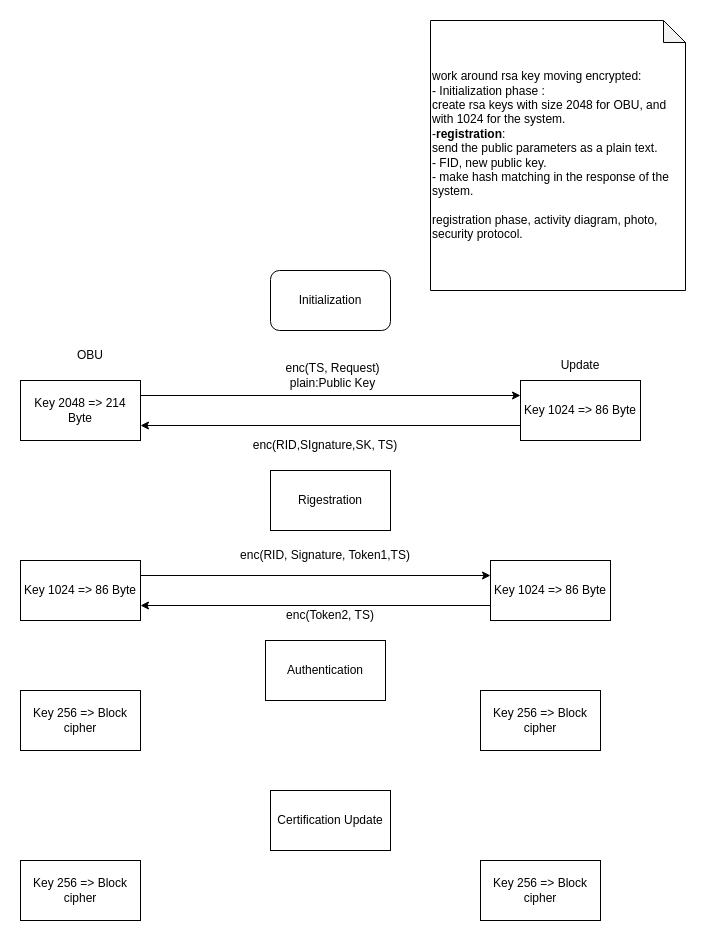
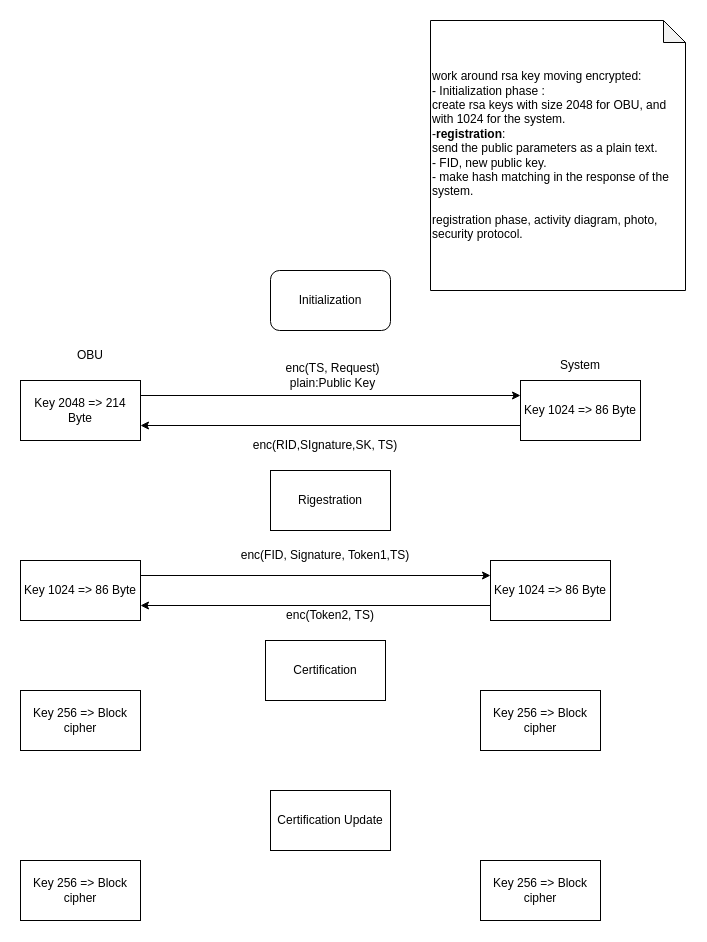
(581, 366) -> (581, 366)
(326, 556) -> (326, 556)
(326, 671) -> (326, 671)
